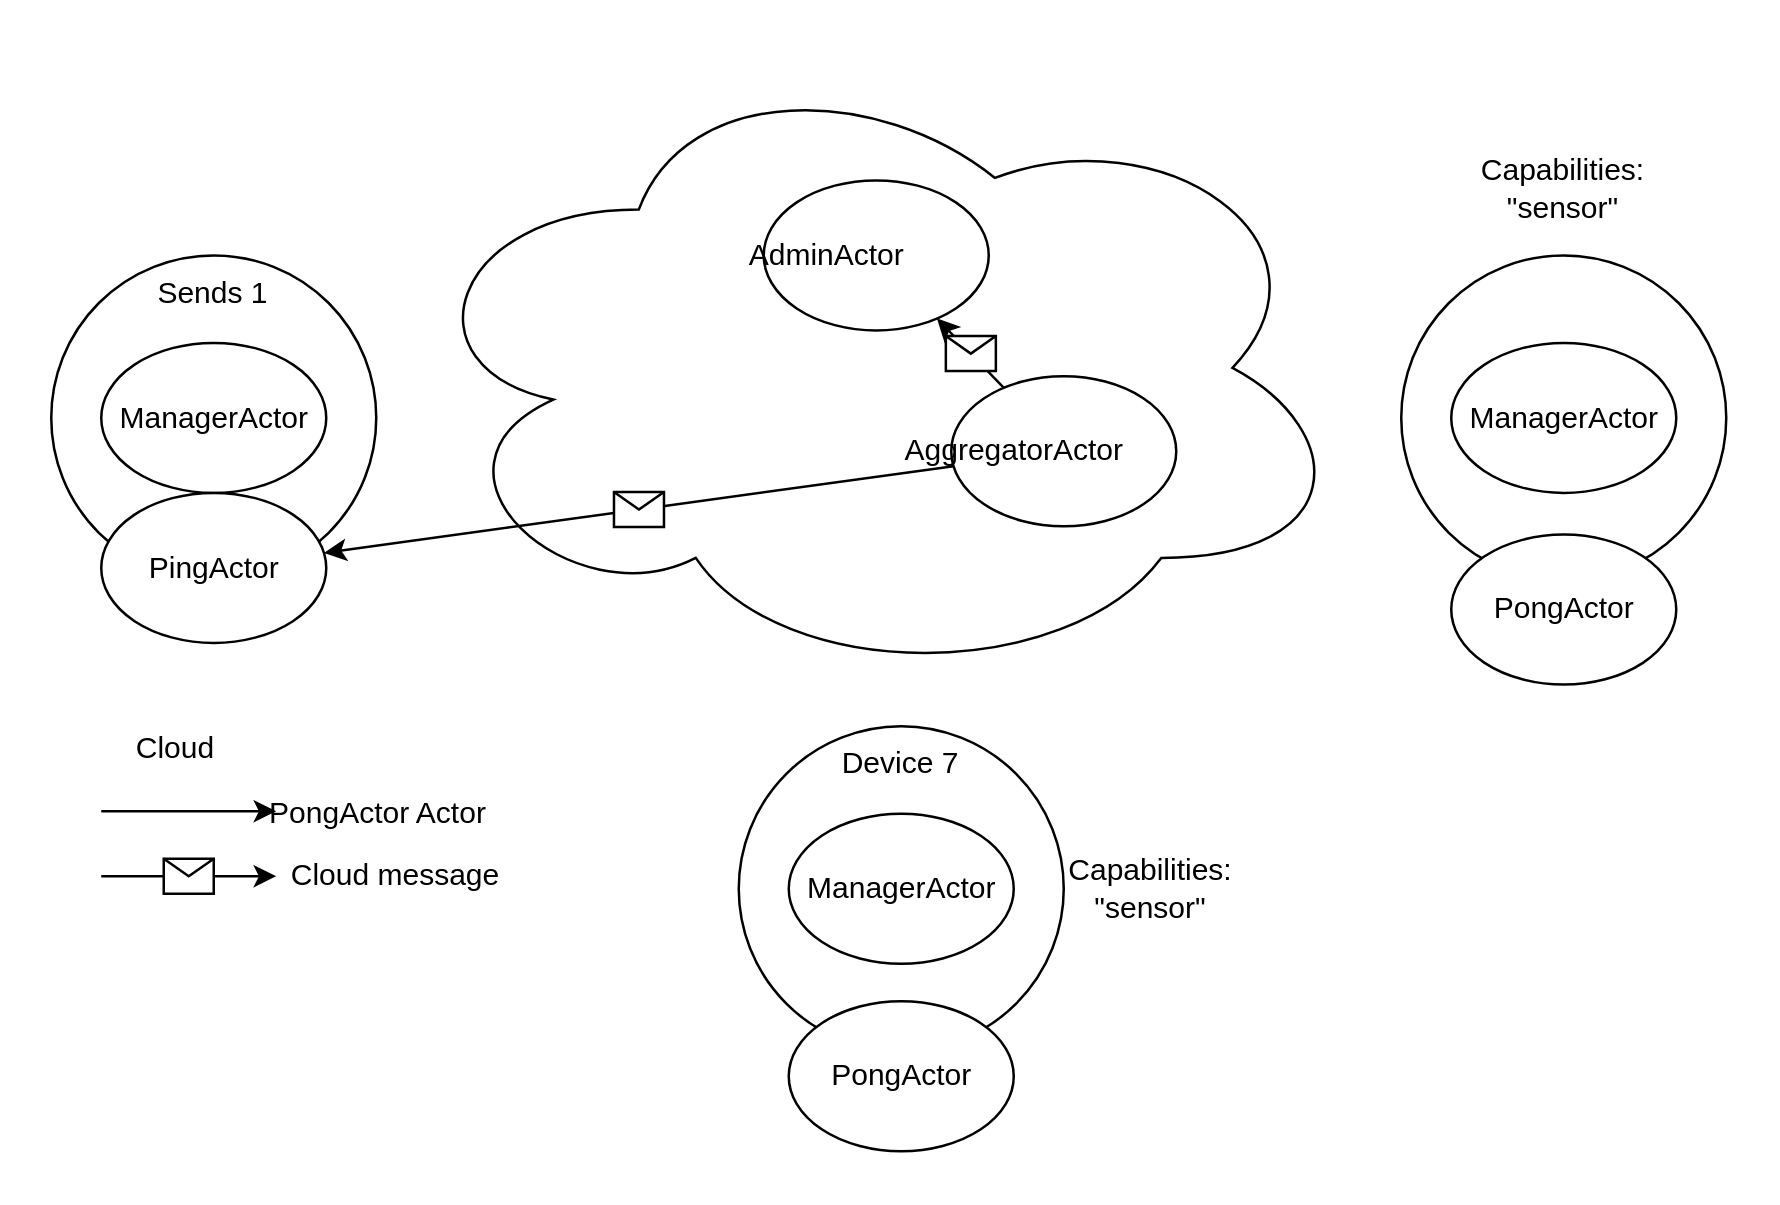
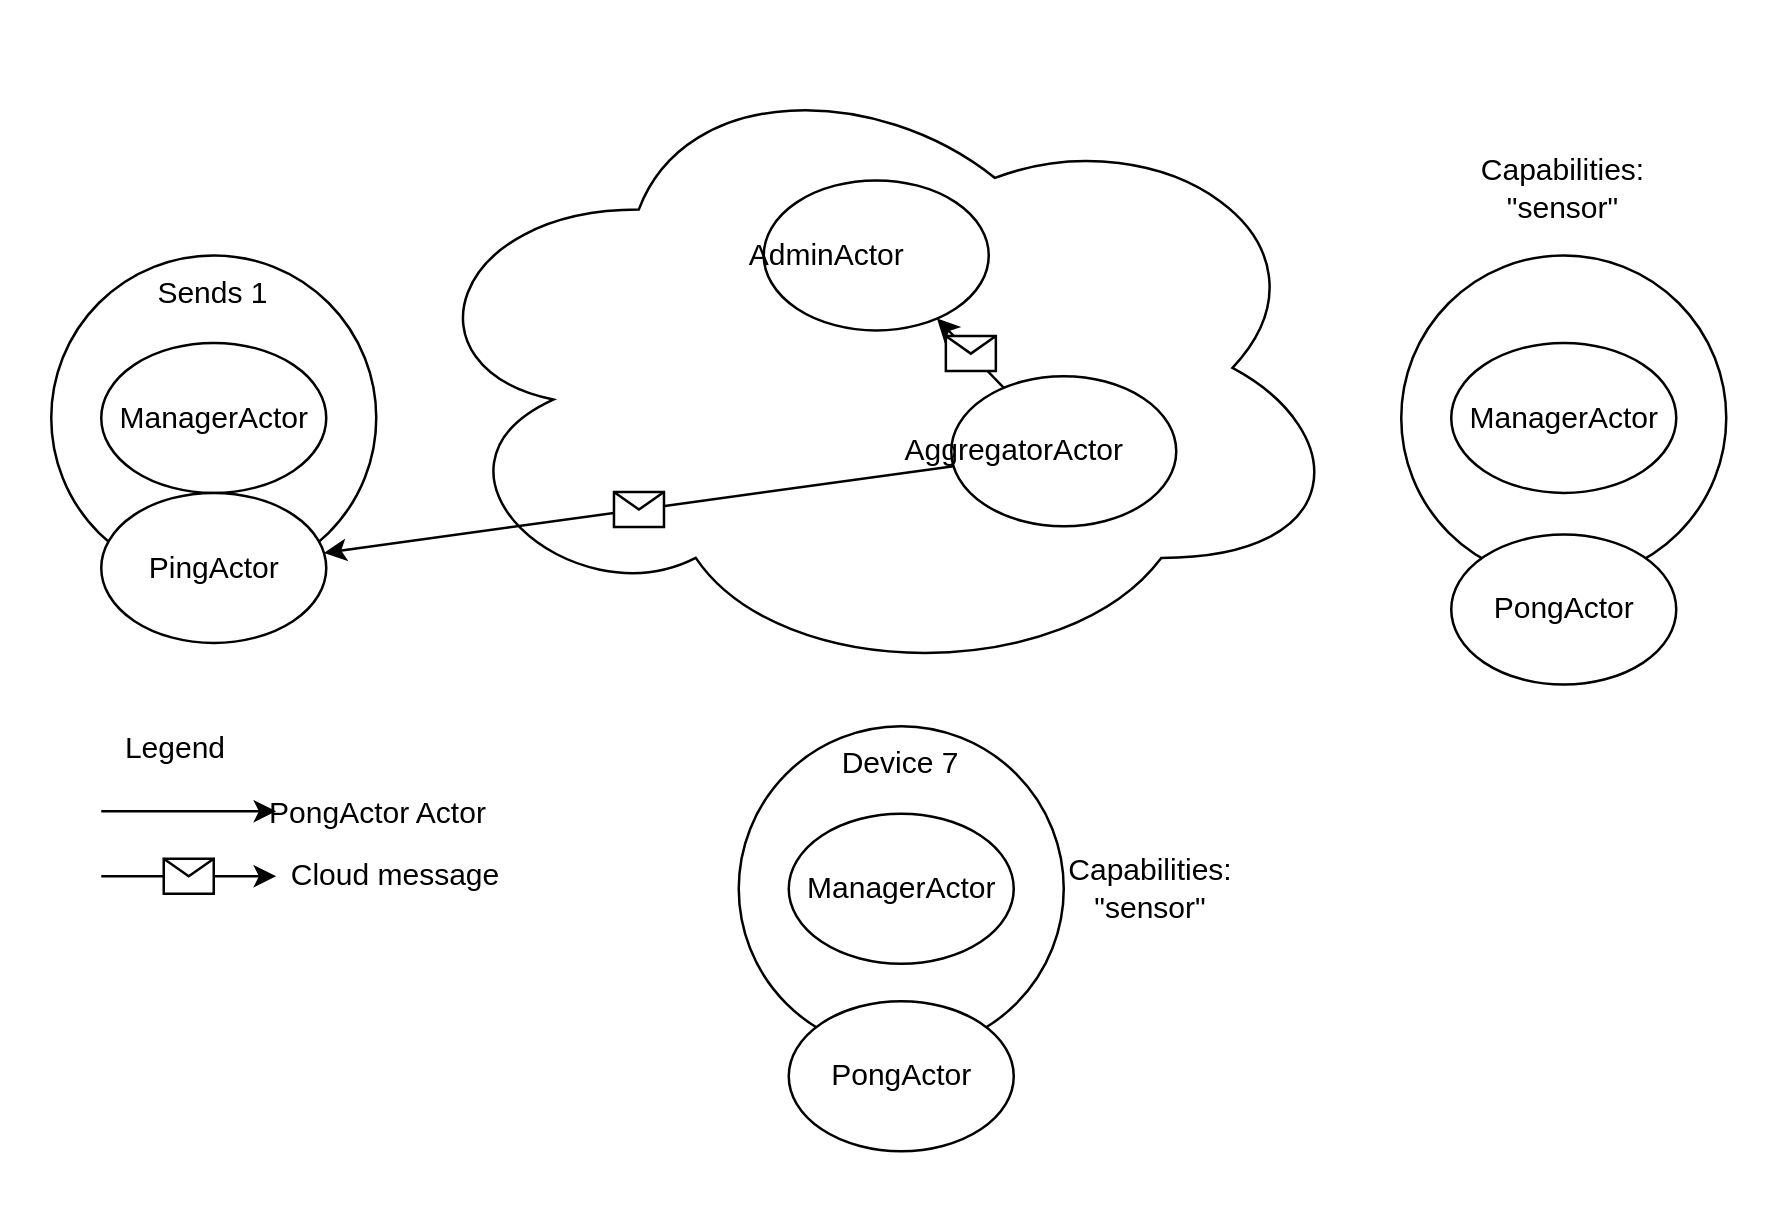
(176, 749) -> (176, 749)
